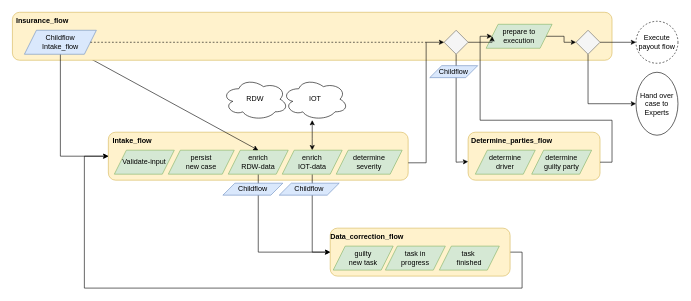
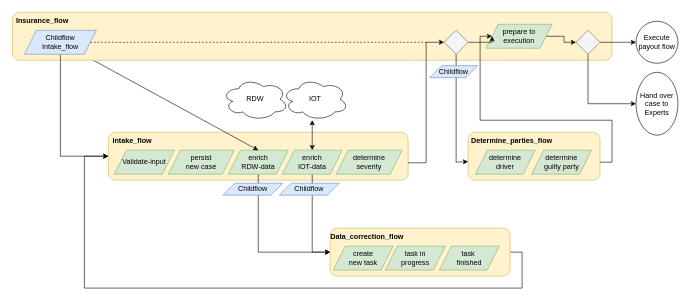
(657, 42) -> (657, 42)
(363, 258) -> (363, 258)
